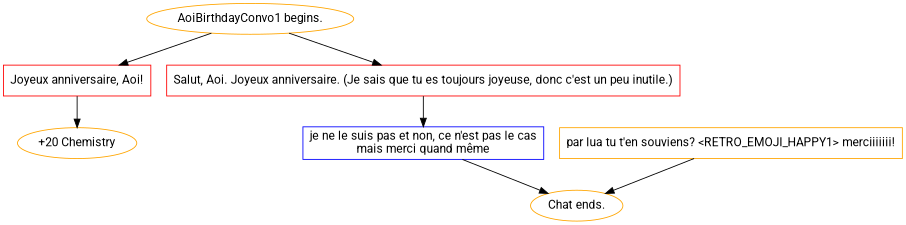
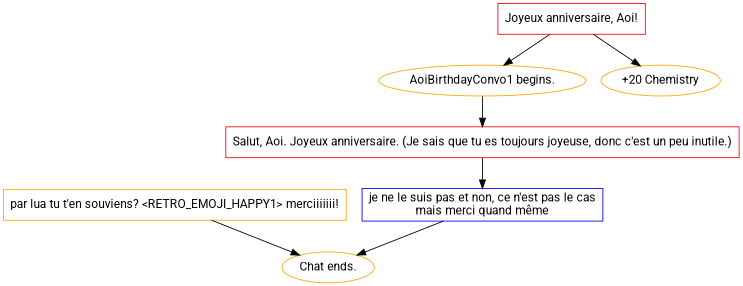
(169, 48) -> (530, 47)
